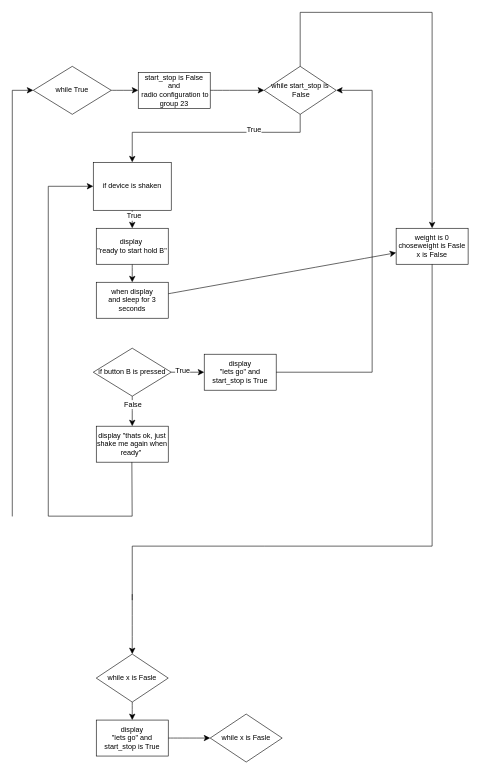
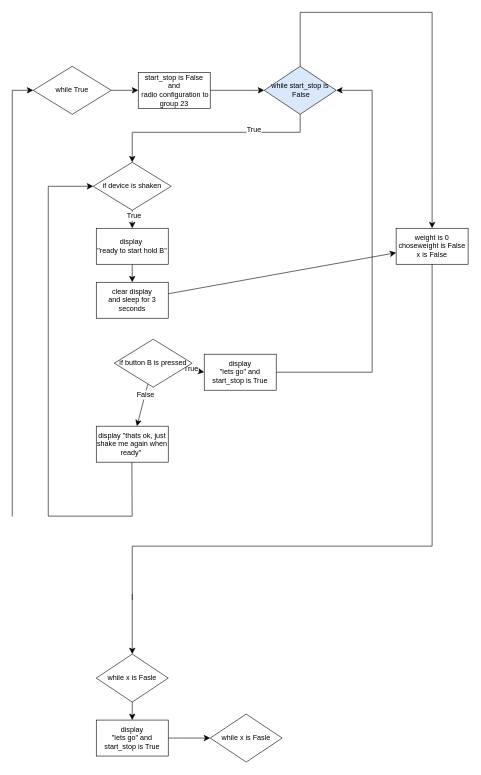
(300, 90) -> (300, 90)
(132, 186) -> (132, 186)
(432, 246) -> (432, 246)
(132, 300) -> (132, 300)
(132, 372) -> (153, 363)
